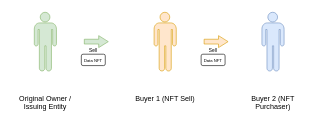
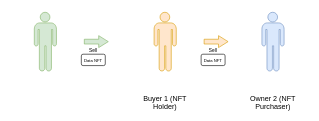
(45, 99) -> none
(165, 99) -> (165, 103)
(273, 103) -> (273, 103)
